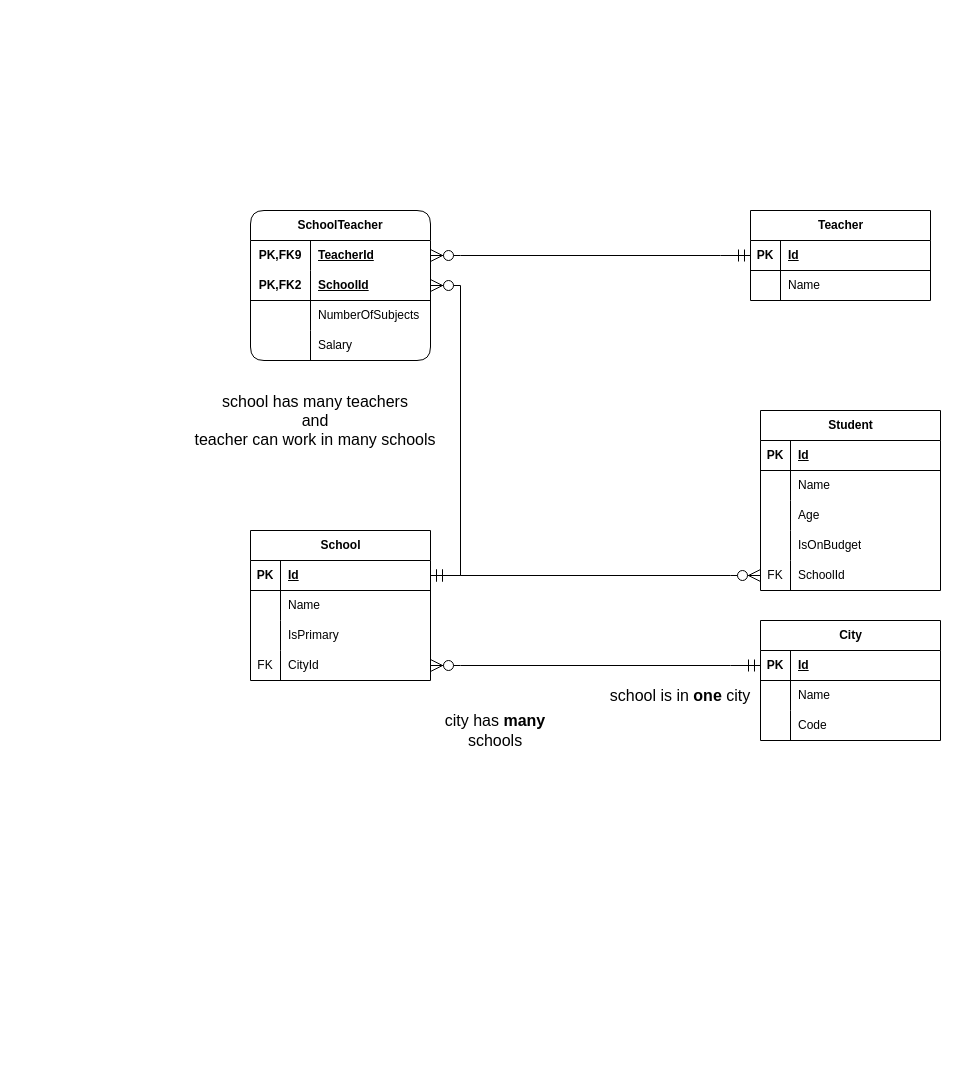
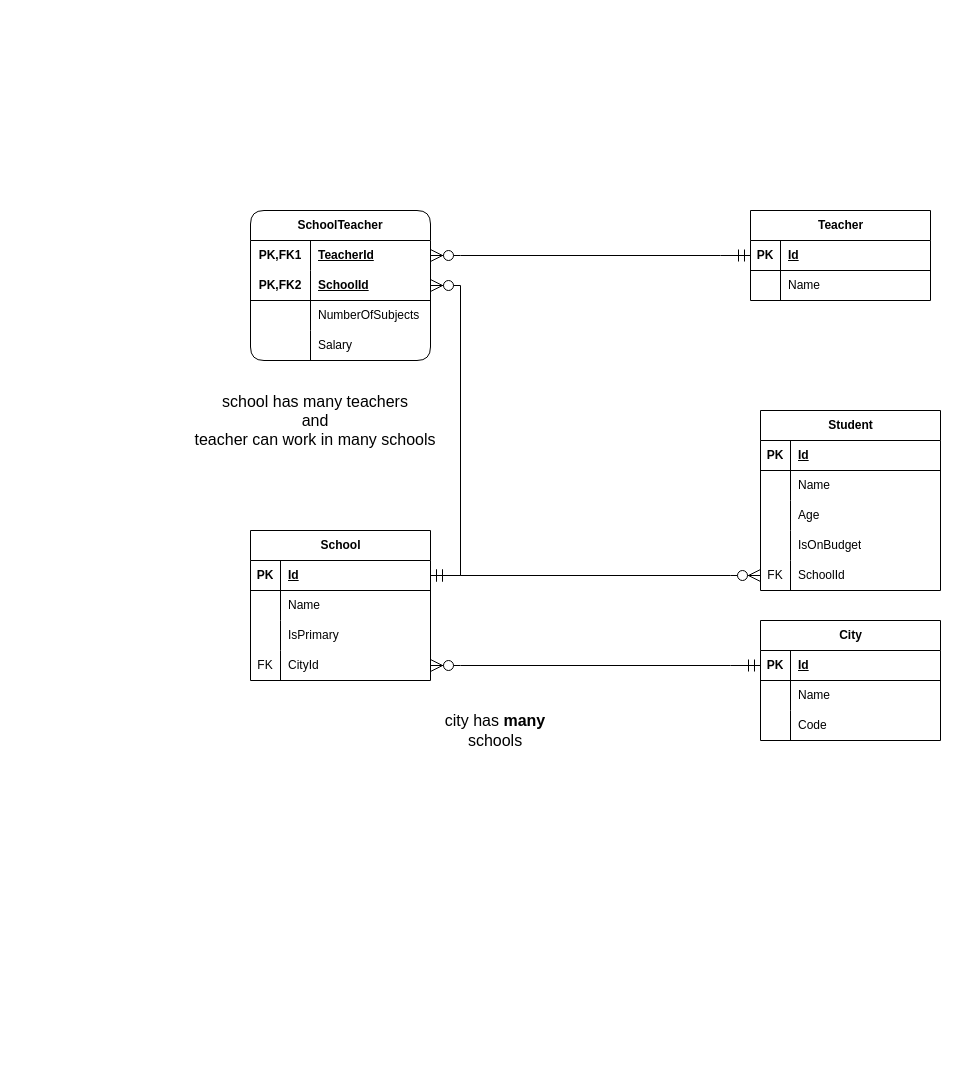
(281, 256) -> (281, 256)
(681, 696) -> none
